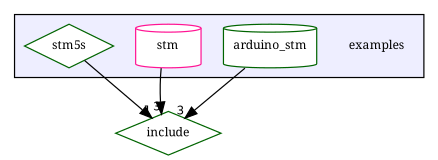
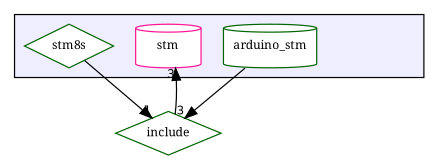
(69, 46) -> (69, 46)
(377, 46) -> none
(160, 85) -> (176, 97)
